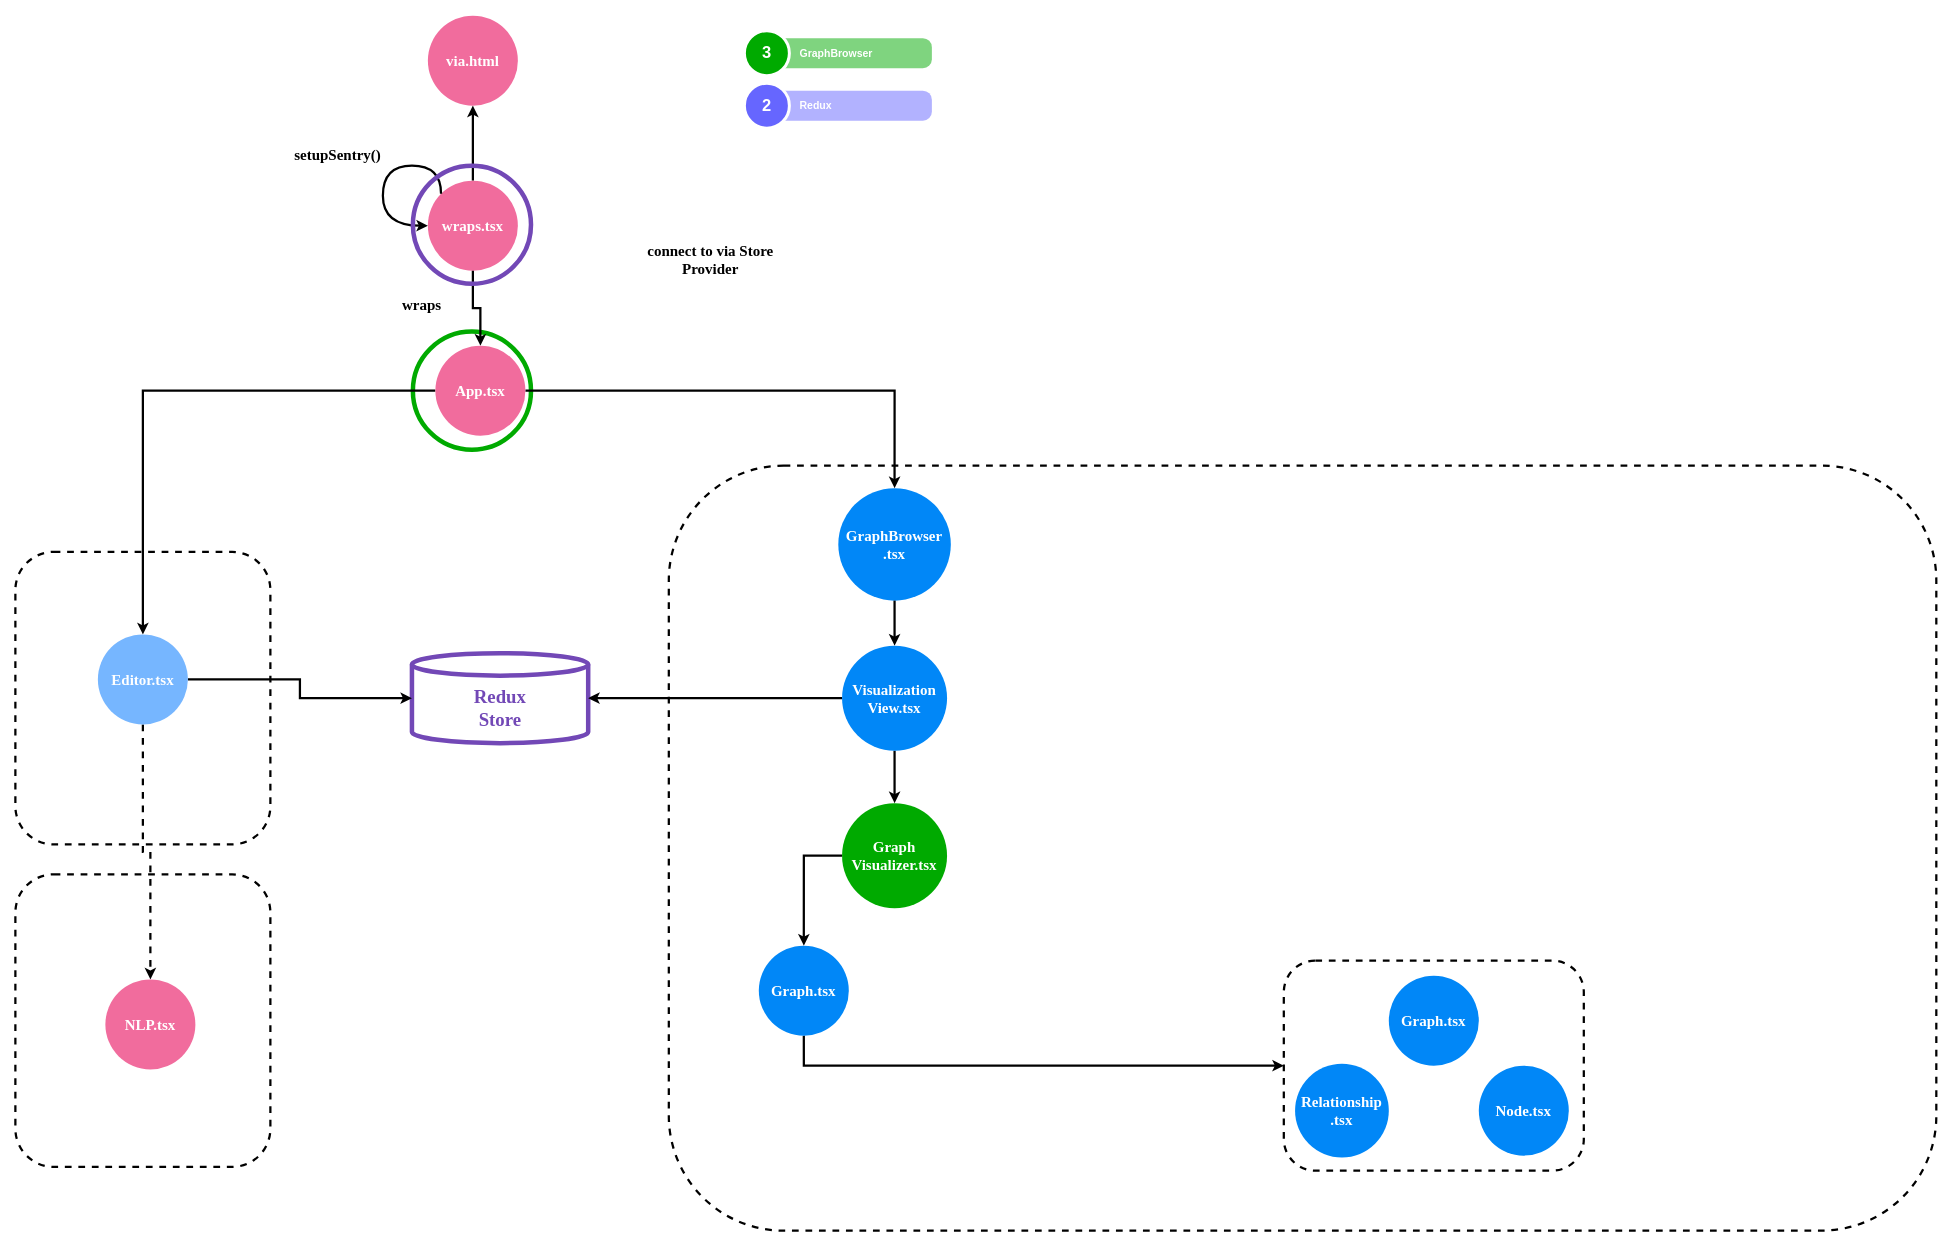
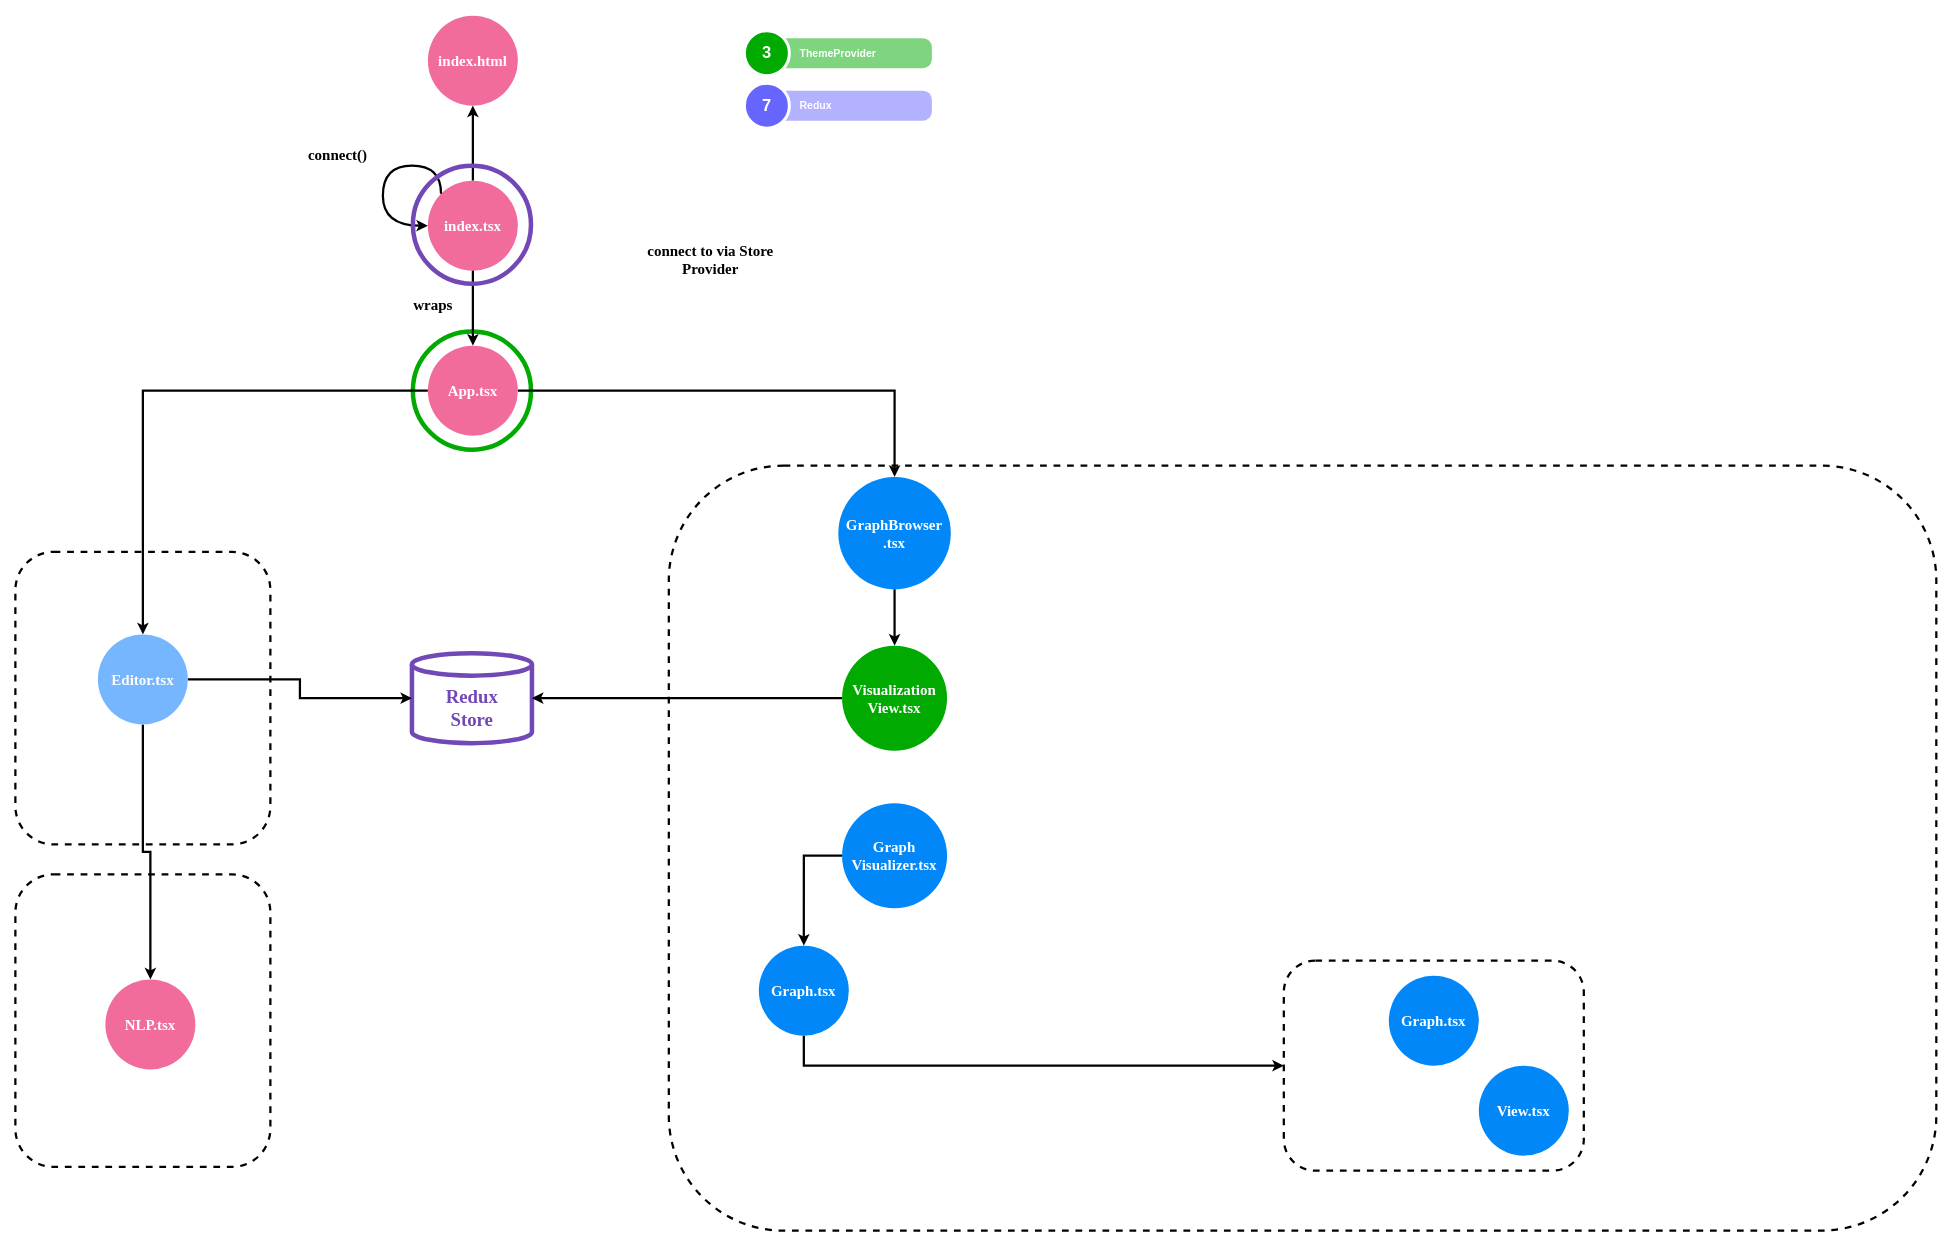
(835, 53) -> (837, 53)
(473, 60) -> (473, 60)
(767, 105) -> (767, 105)
(338, 154) -> (338, 154)
(473, 225) -> (473, 225)
(422, 304) -> (433, 304)
(480, 390) -> (473, 390)
(895, 544) -> (895, 533)
(500, 698) -> (472, 698)
(895, 698) -> (895, 698)
(895, 773) -> none
(144, 852) -> (144, 852)
(895, 855) -> (895, 855)
(1342, 1110) -> none
(1524, 1110) -> (1524, 1110)
